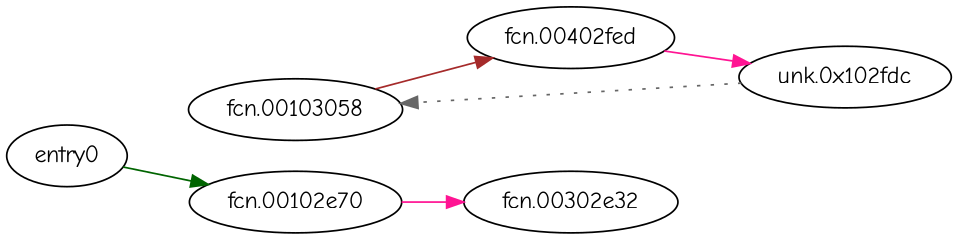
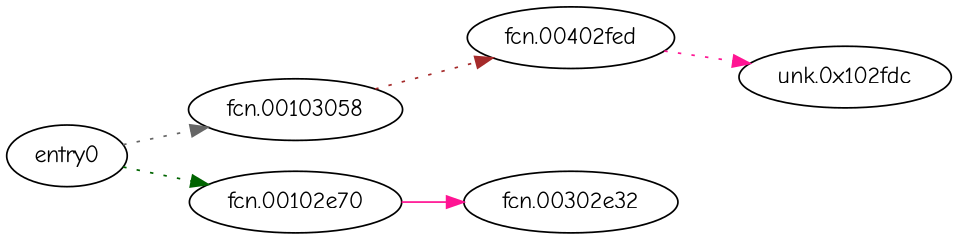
(699, 56) -> (699, 56)
(426, 76) -> (426, 76)
(580, 93) -> (157, 138)
(157, 174) -> (157, 174)
